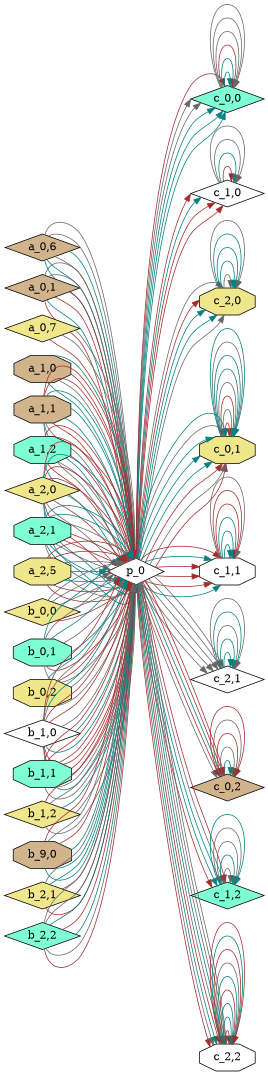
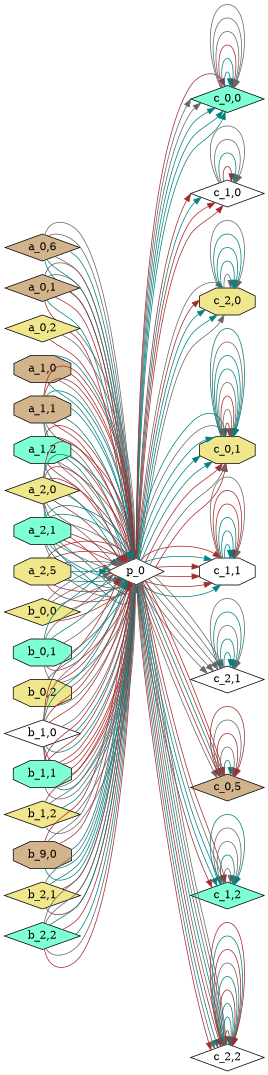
(42, 328) -> (42, 328)
(227, 788) -> (227, 788)
(227, 1058) -> (227, 1058)
